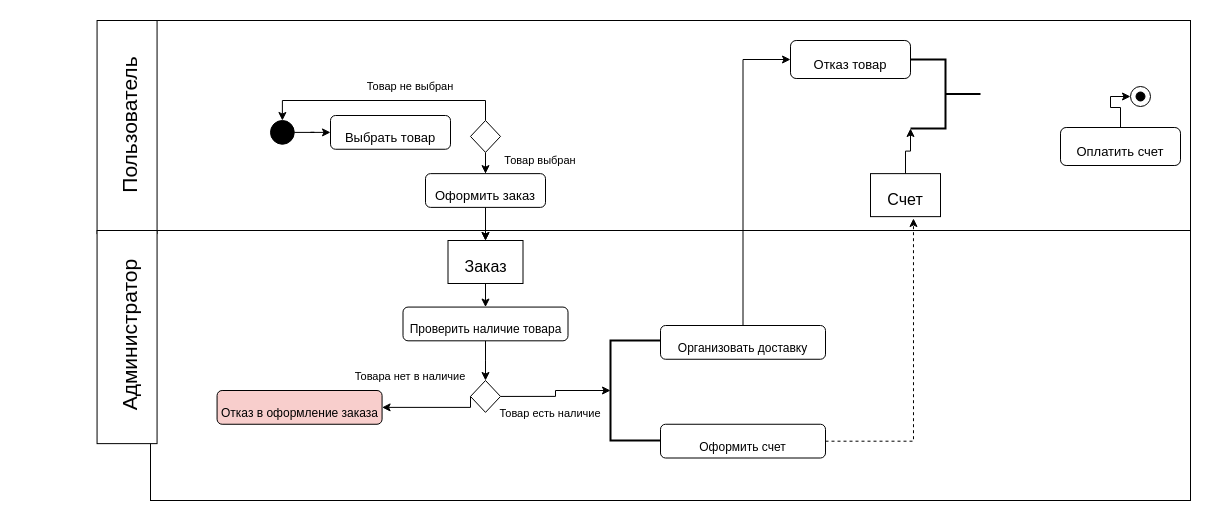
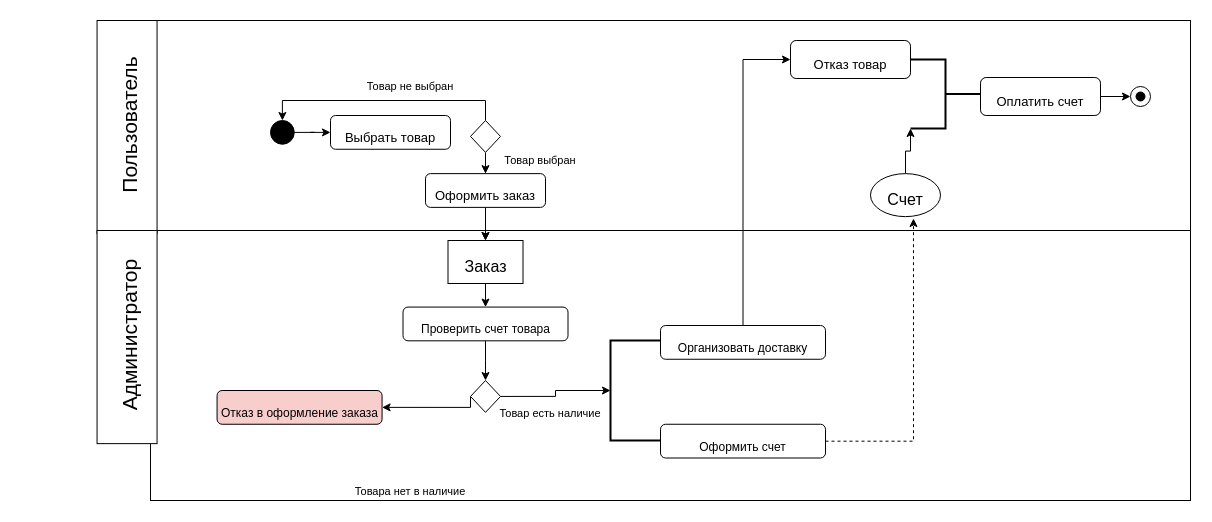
(1121, 147) -> (1041, 97)
(906, 195) -> (906, 195)
(486, 324) -> (486, 324)
(411, 371) -> (411, 486)
